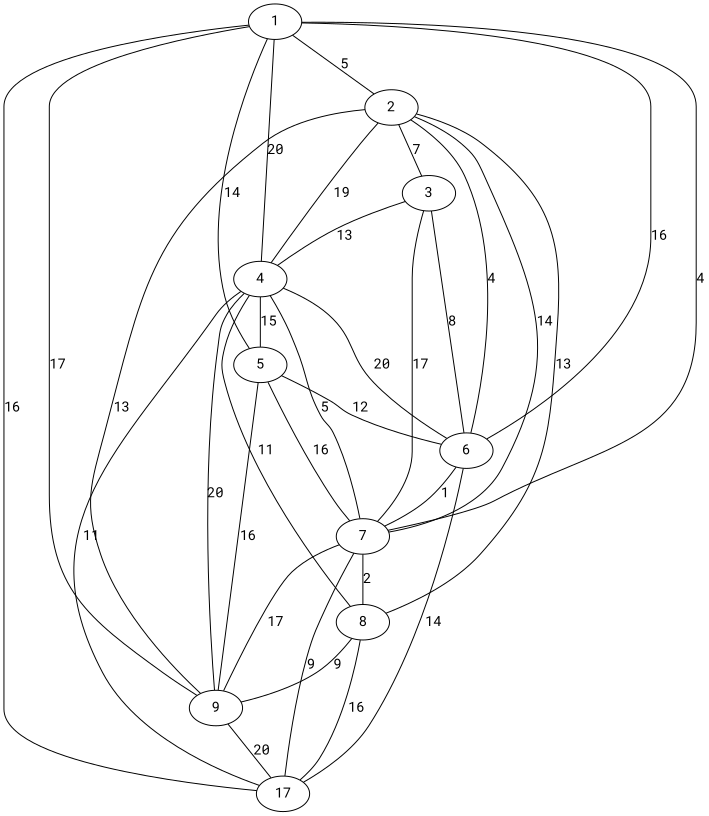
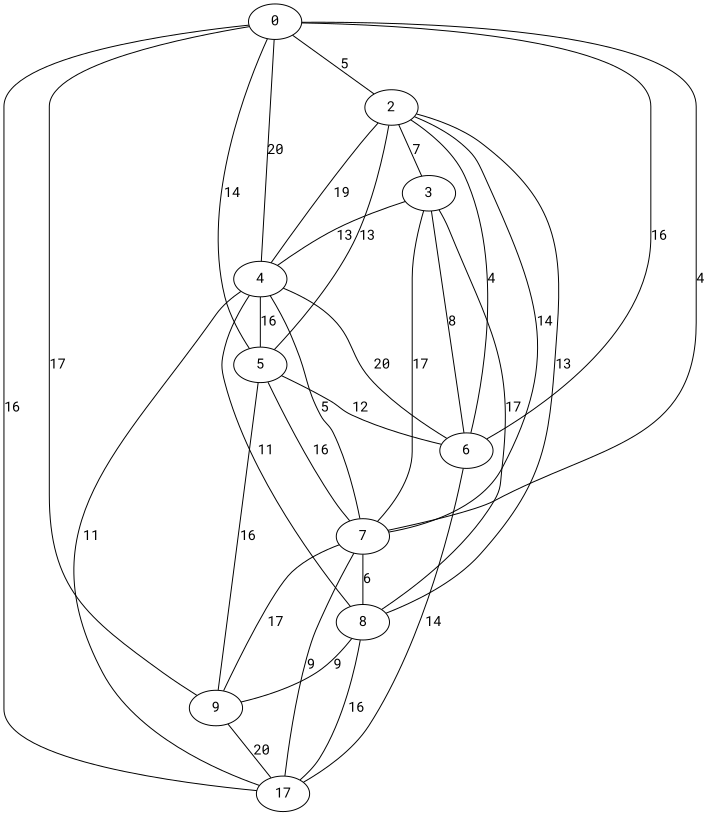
(275, 22) -> (275, 22)
(269, 322) -> (269, 322)
(124, 360) -> (351, 247)
none -> (505, 417)
(208, 488) -> none
(425, 502) -> none
(367, 579) -> (367, 579)
